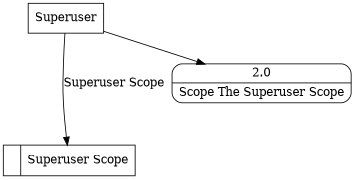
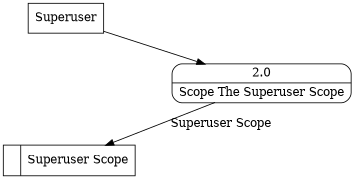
(63, 85) -> (164, 122)
